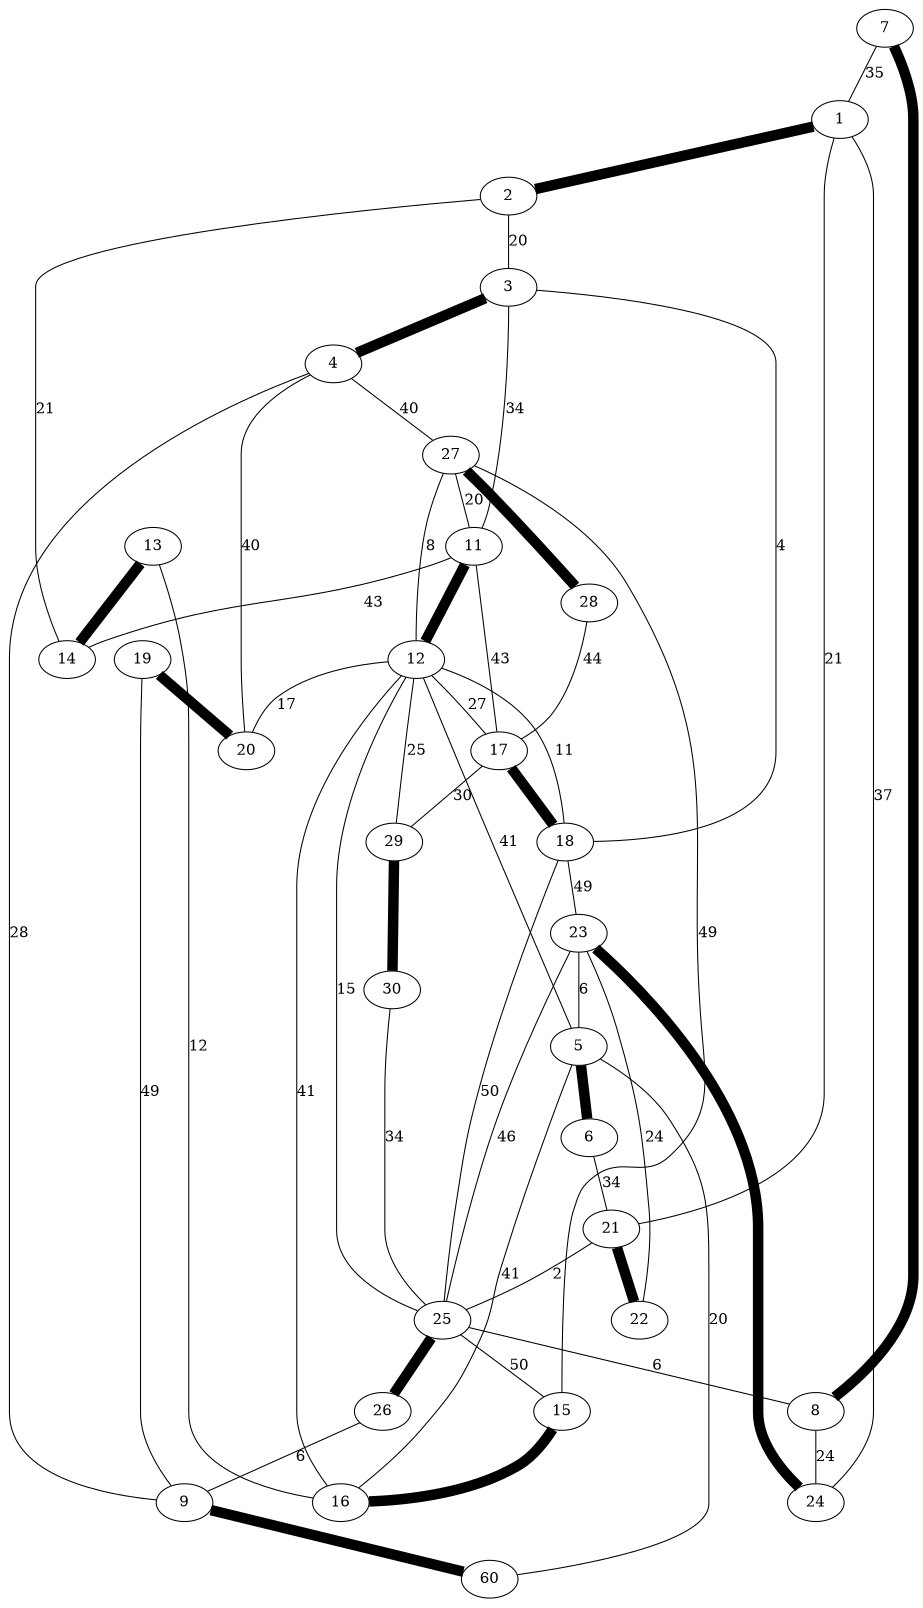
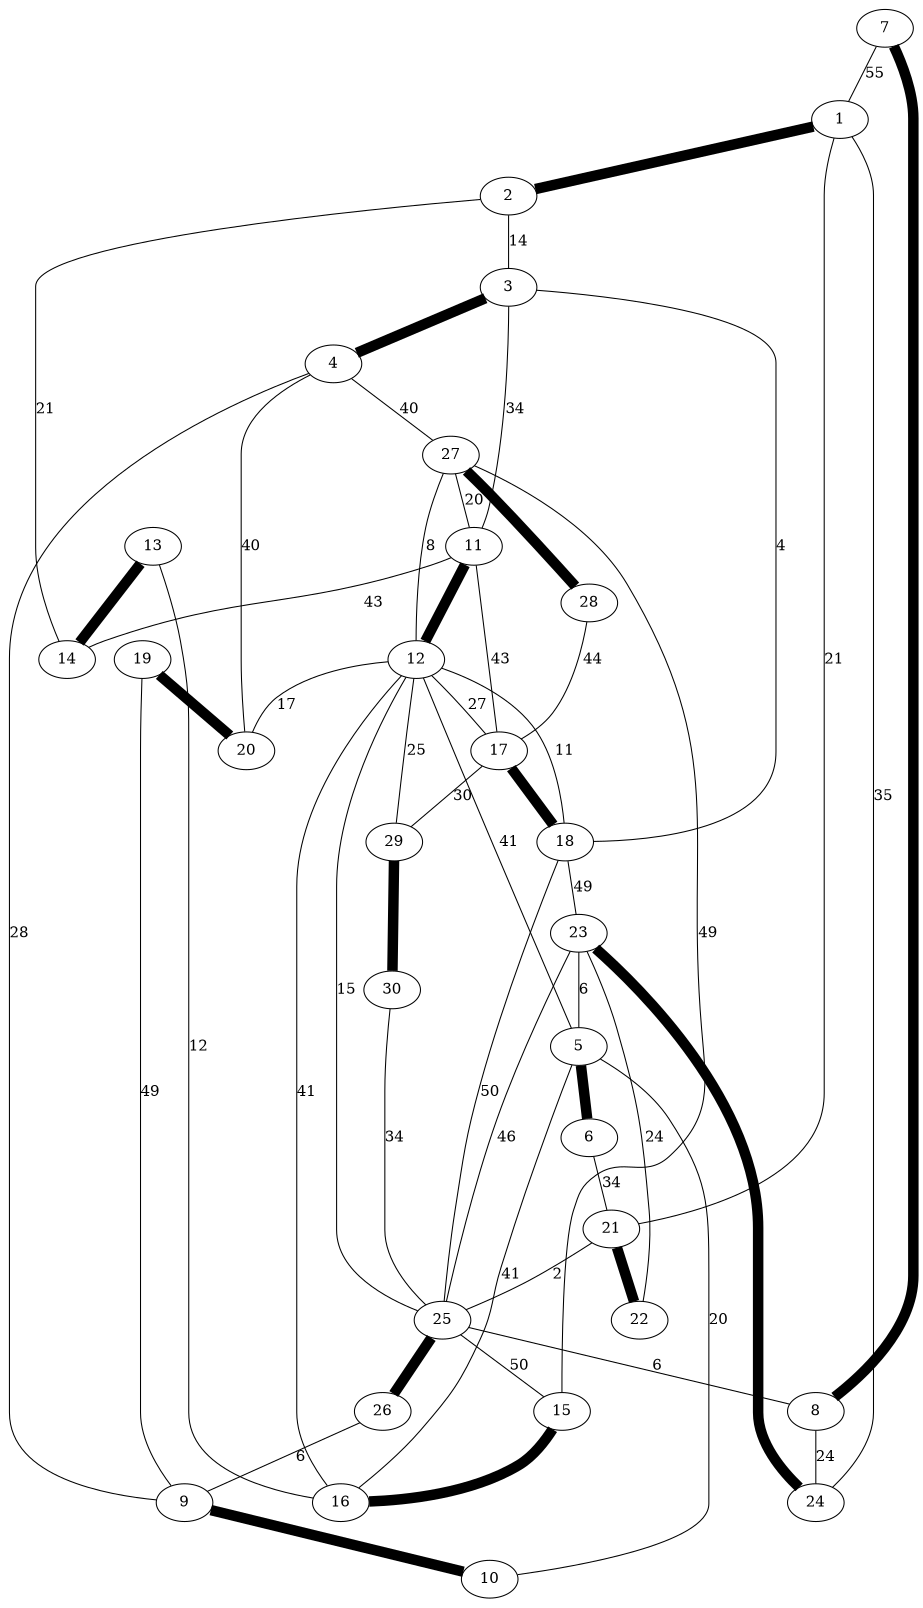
(875, 74) -> (875, 74)
(519, 242) -> (519, 242)
(883, 796) -> (883, 796)
(490, 1579) -> (490, 1579)
